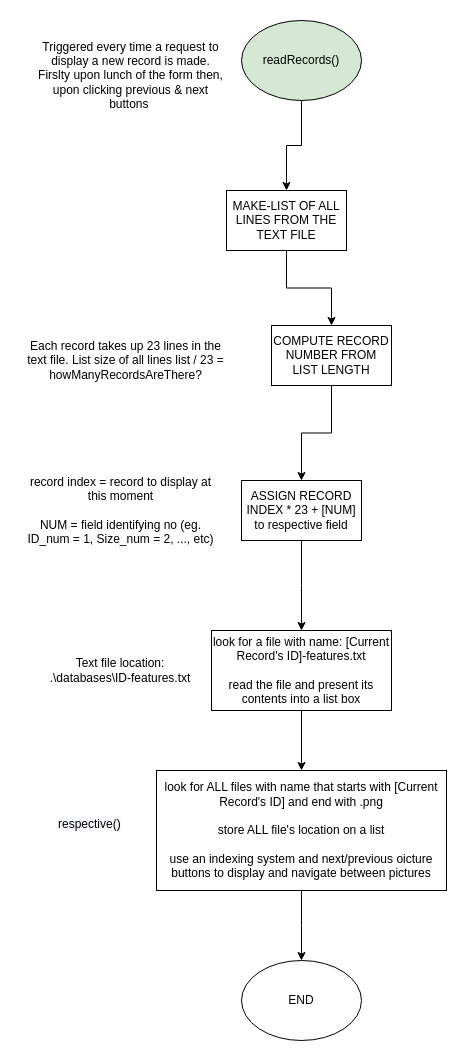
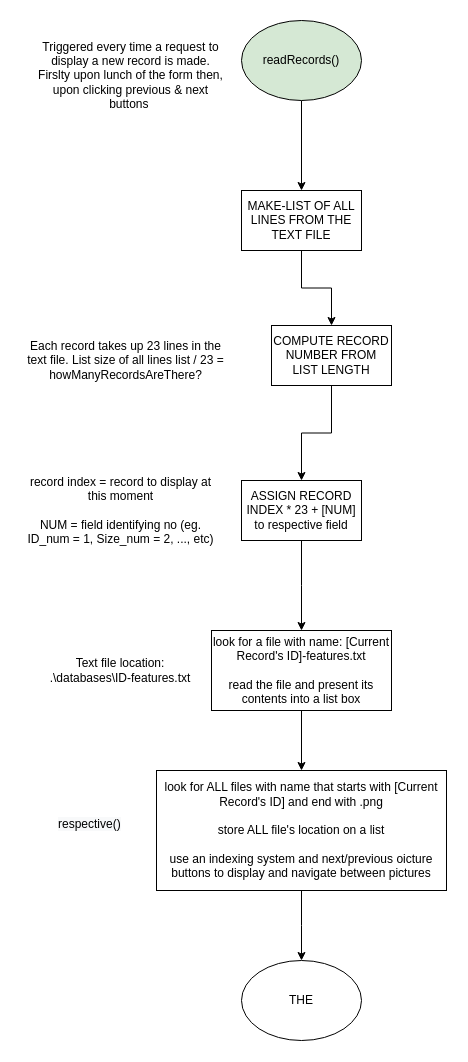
(287, 221) -> (302, 221)
(302, 1001) -> (302, 1001)
